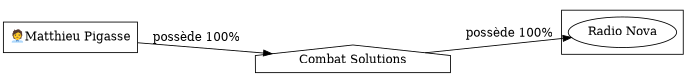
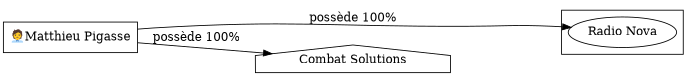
(494, 46) -> (350, 25)
